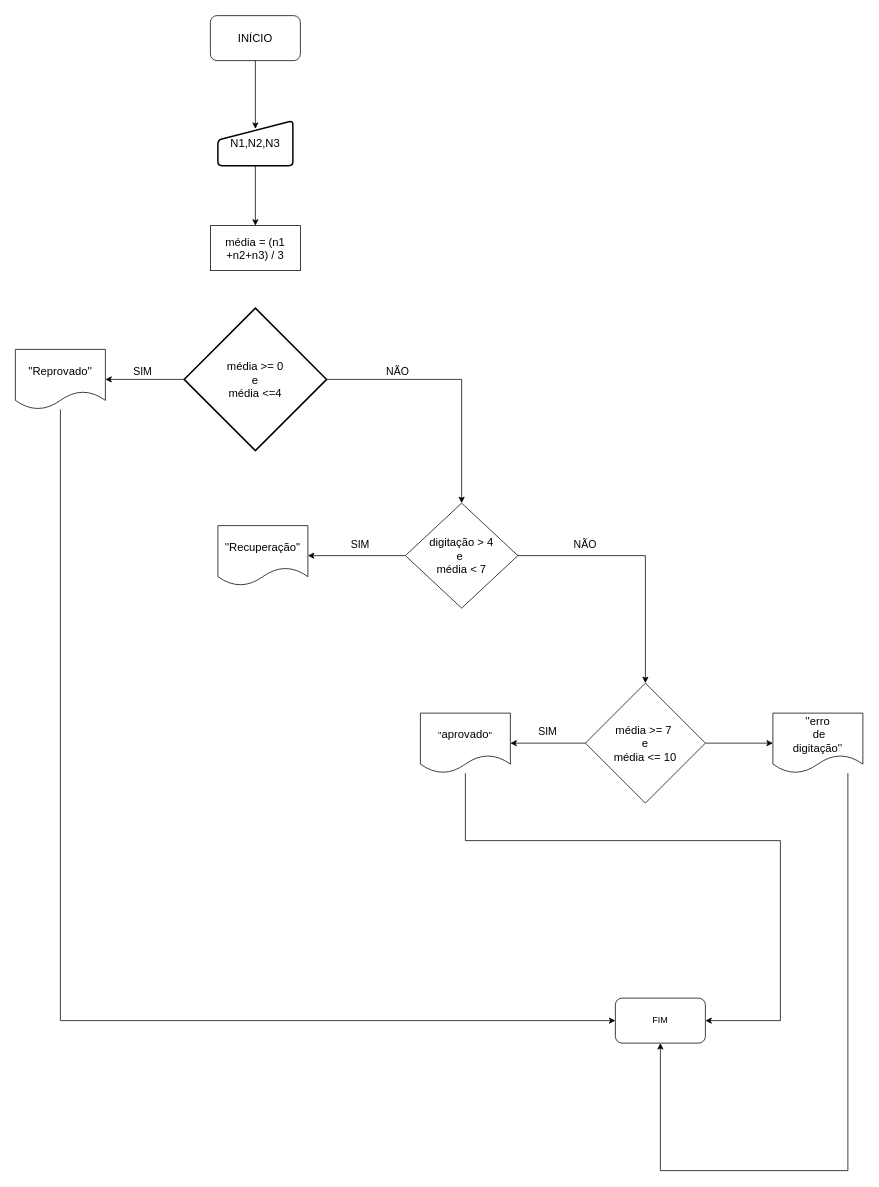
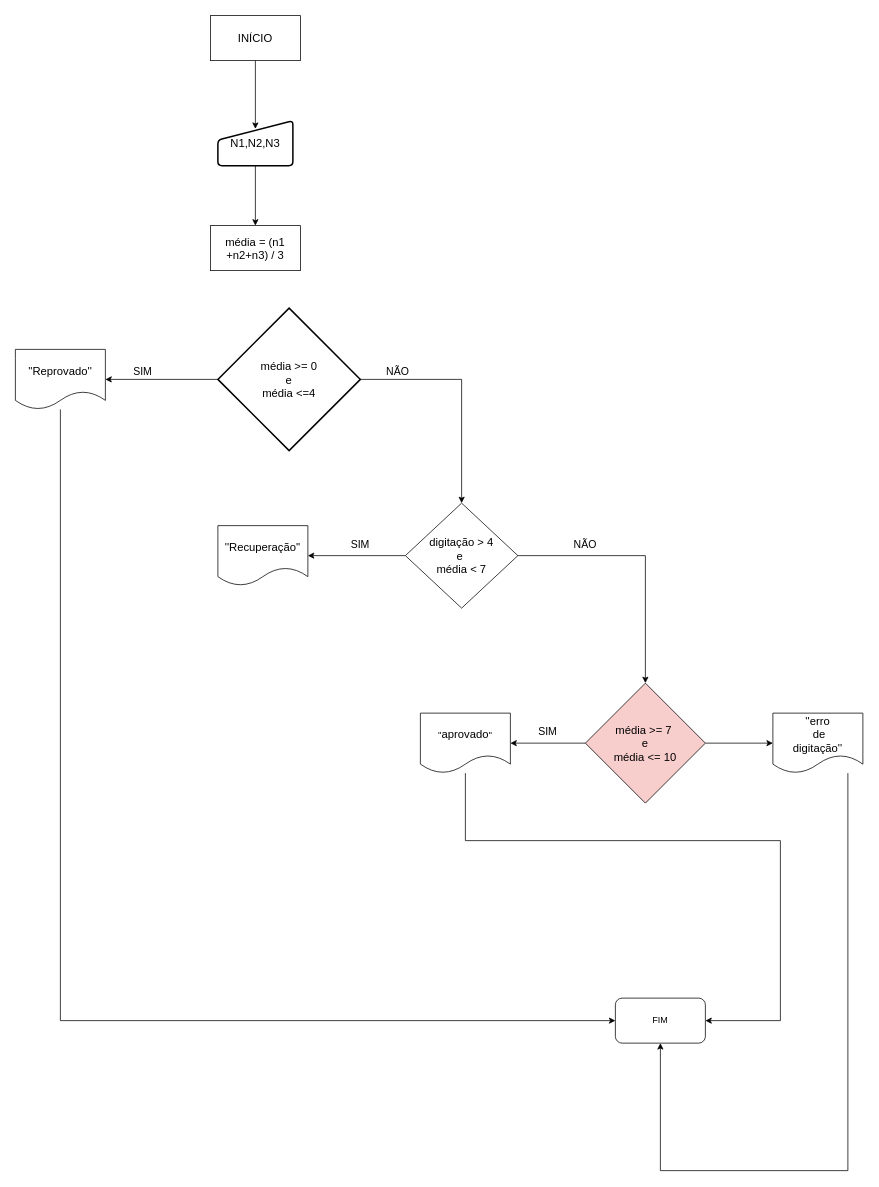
(255, 38) -> (255, 38)
(255, 379) -> (289, 379)
(645, 743) -> (645, 743)
